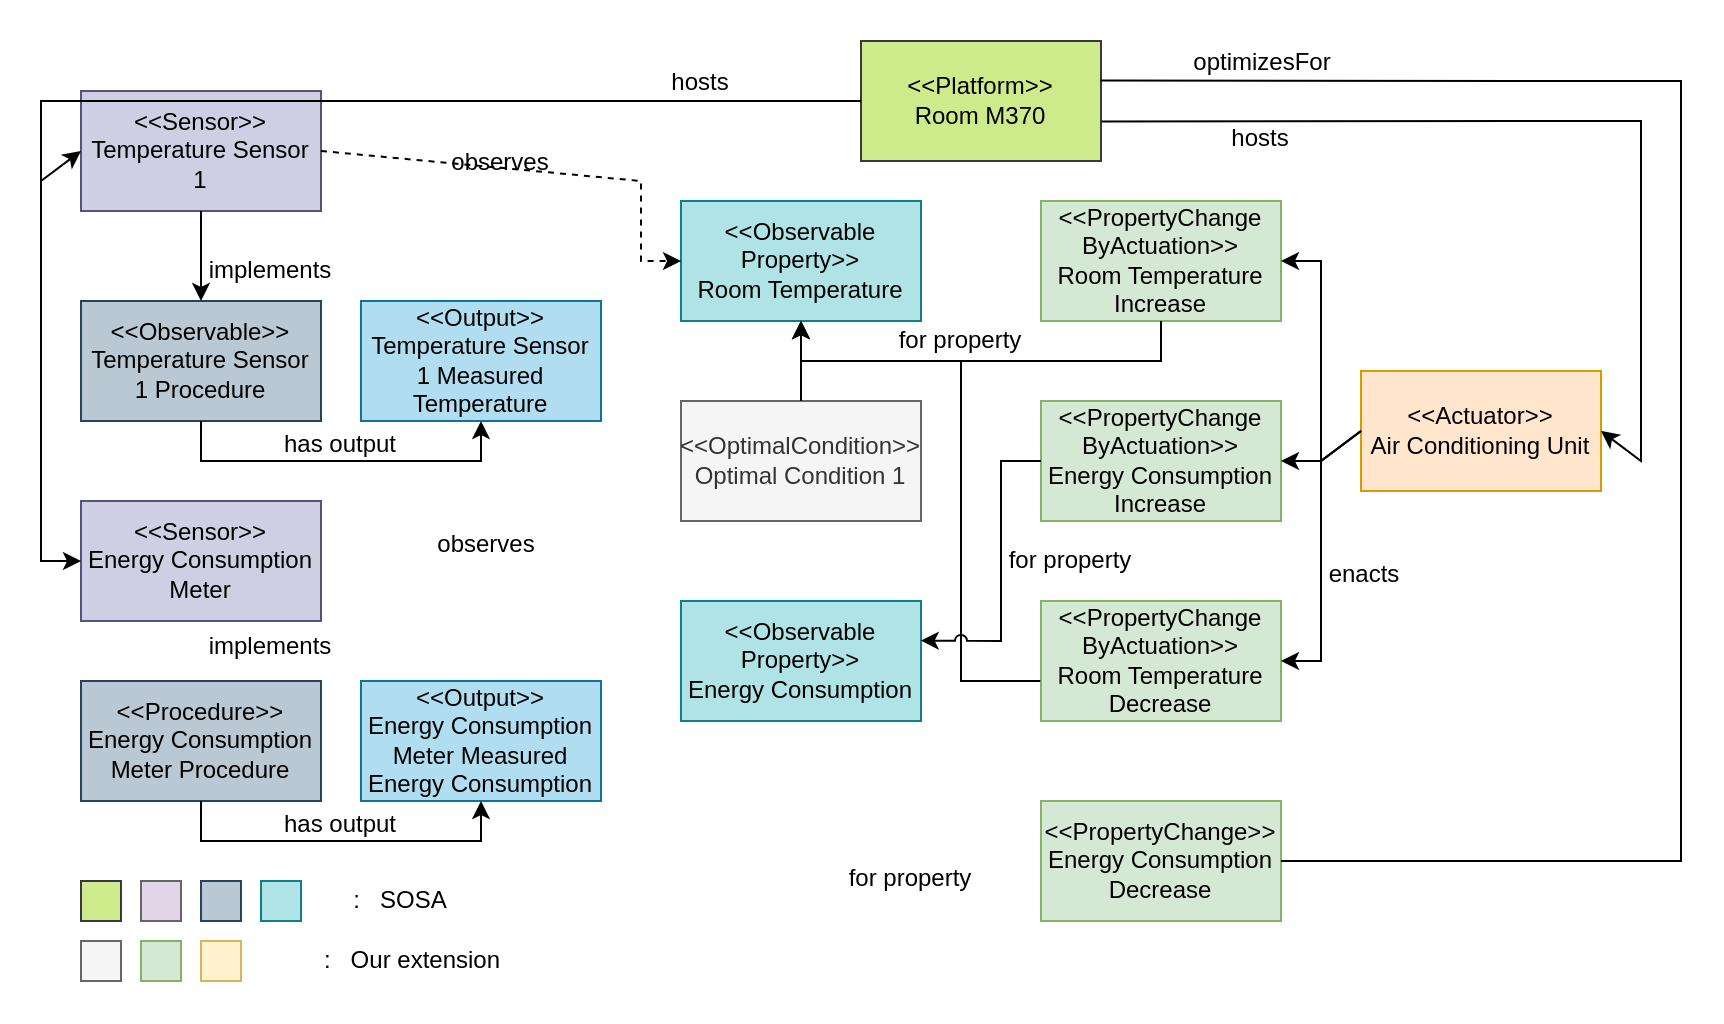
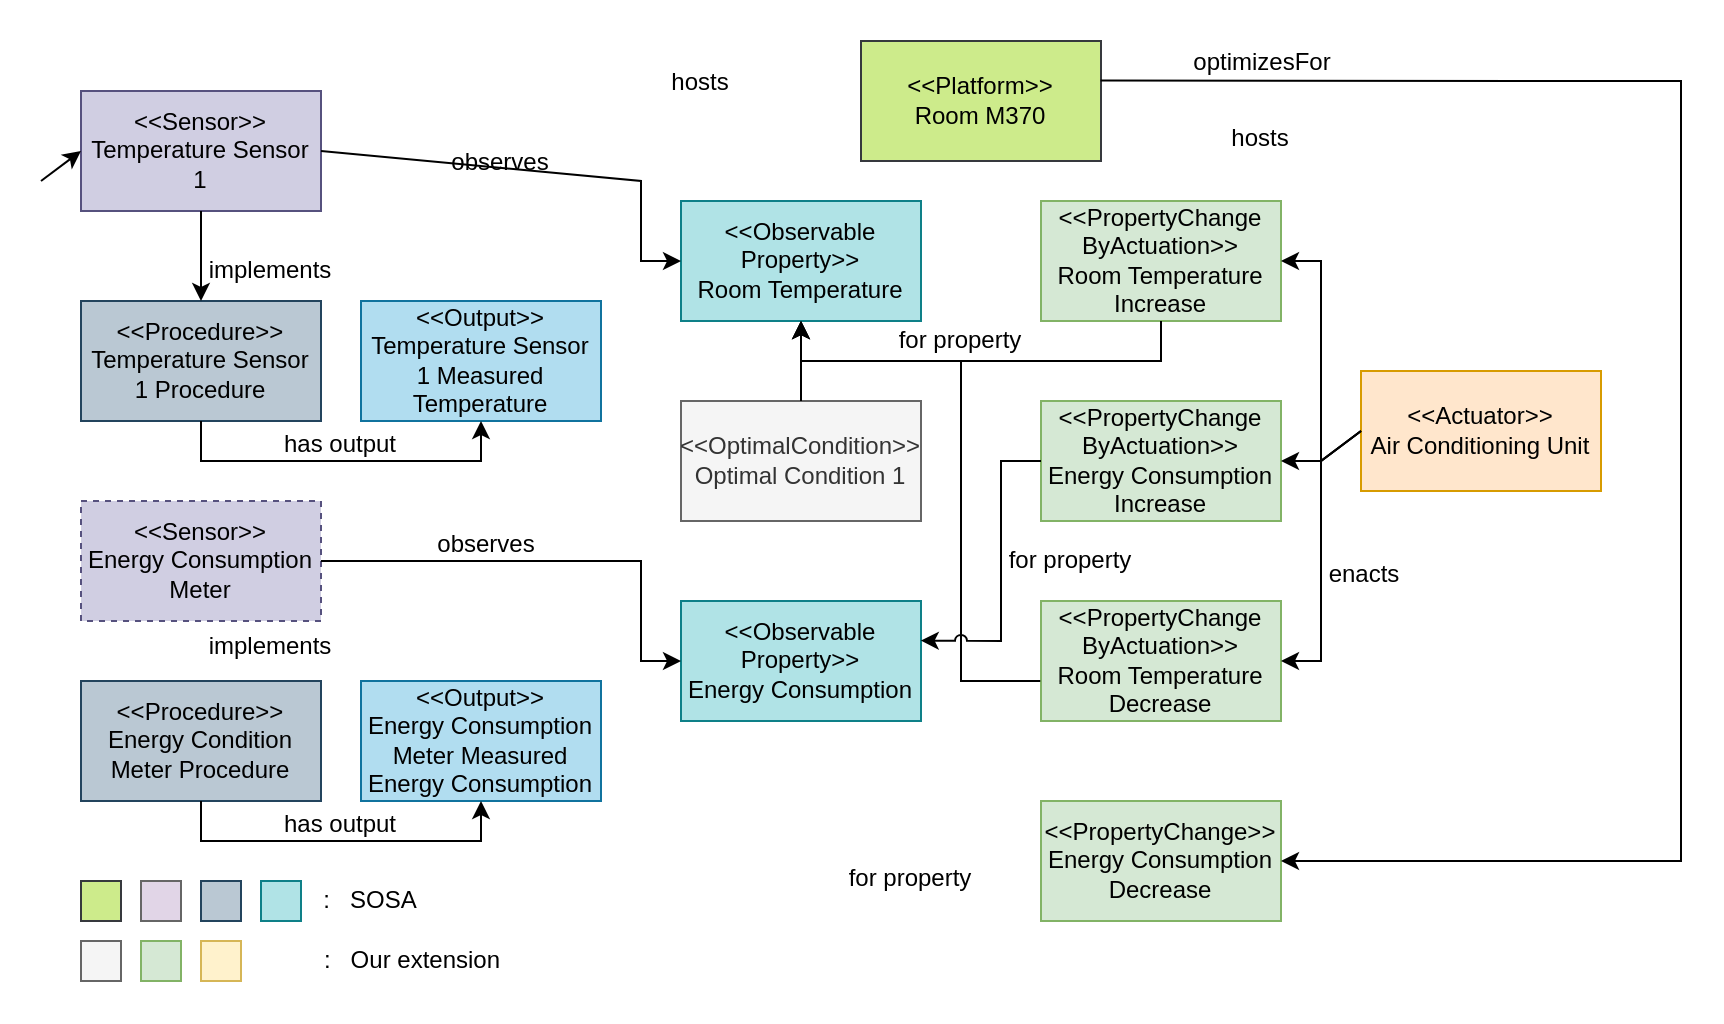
(208, 101) -> none
(1560, 121) -> none
(536, 171) -> (536, 171)
(201, 361) -> (201, 361)
(201, 561) -> (201, 561)
none -> (544, 561)
(201, 741) -> (201, 741)
(1289, 861) -> (1296, 861)
(401, 901) -> (371, 901)
